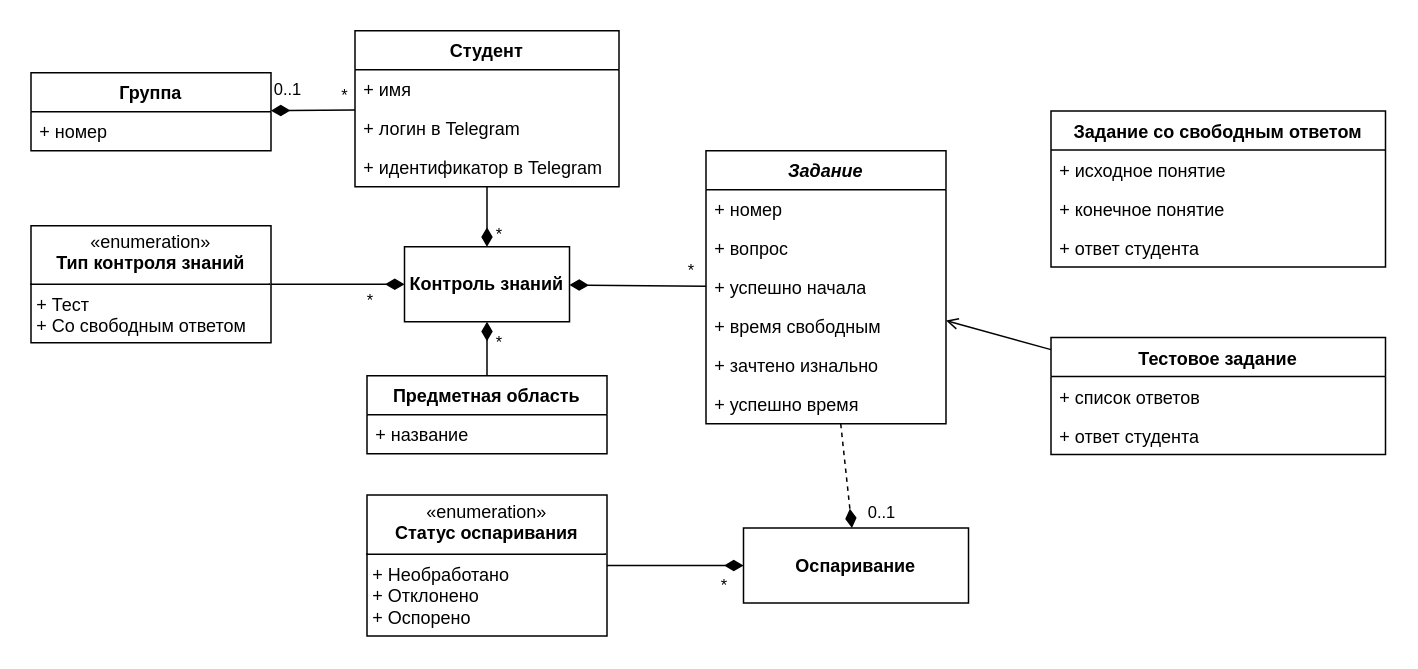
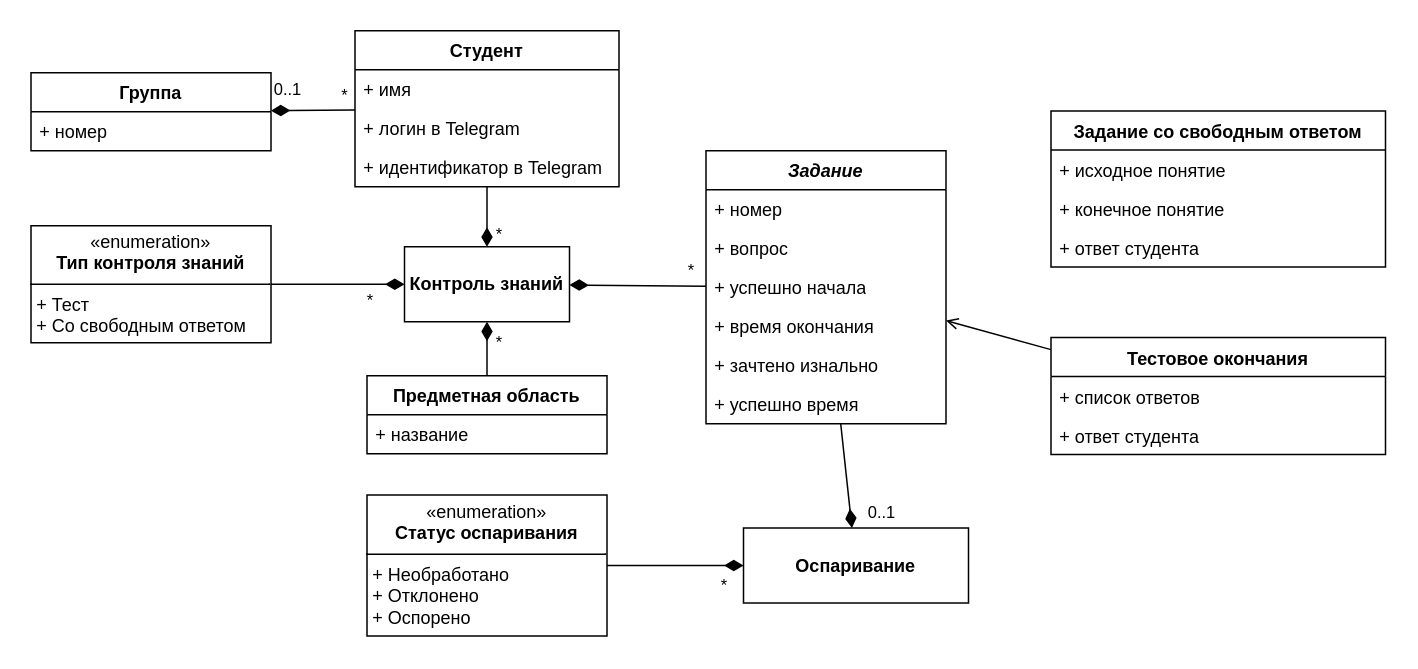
(796, 328) -> (796, 328)
(1218, 360) -> (1218, 360)
(845, 465) -> (845, 465)
